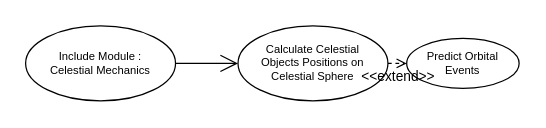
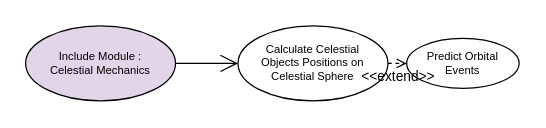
(101, 63) -> (101, 63)
